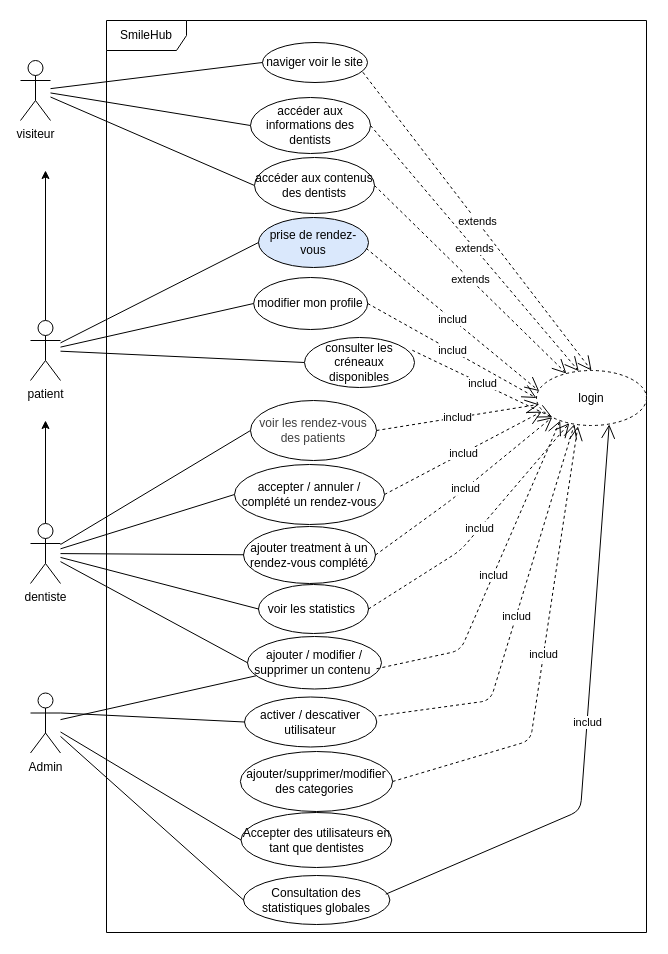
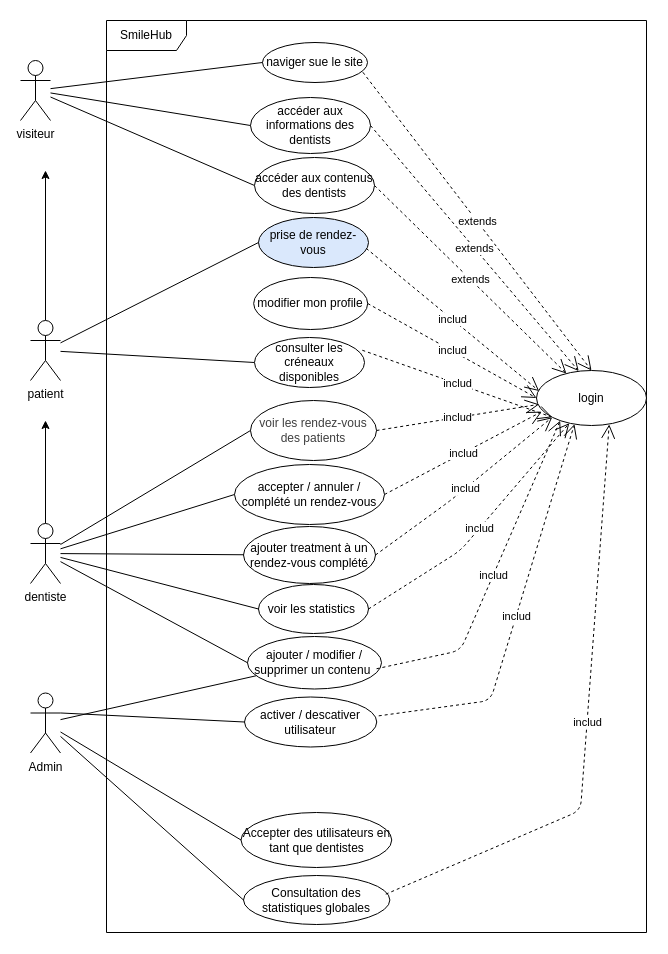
(315, 63) -> (315, 63)
(157, 325) -> none
(360, 363) -> (310, 363)
(592, 398) -> (592, 398)
(598, 572) -> (598, 572)
(544, 650) -> none
(316, 782) -> none
